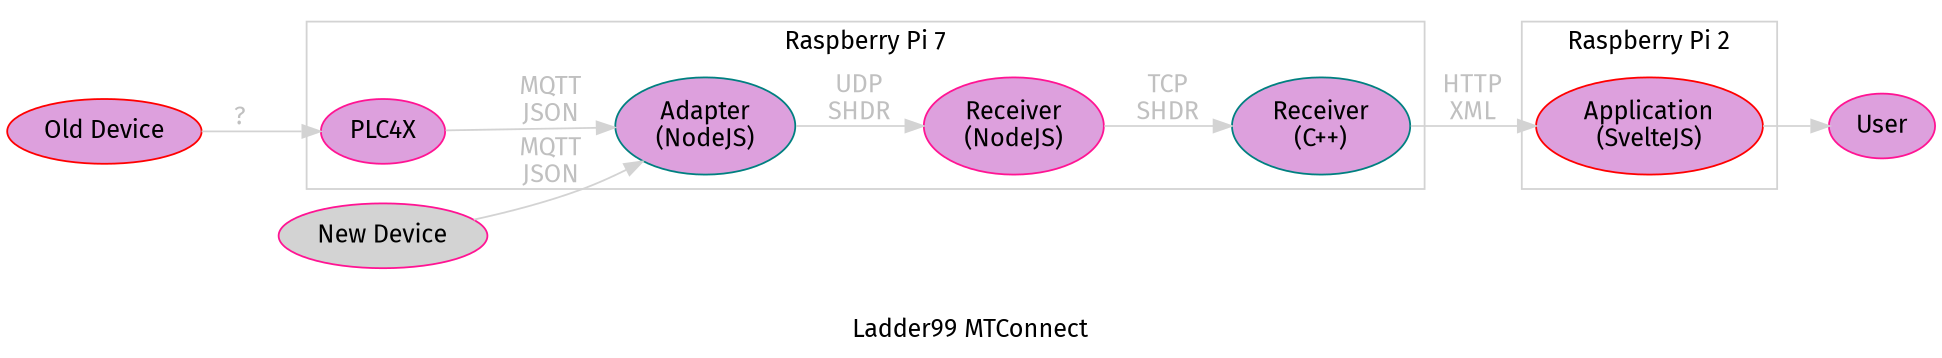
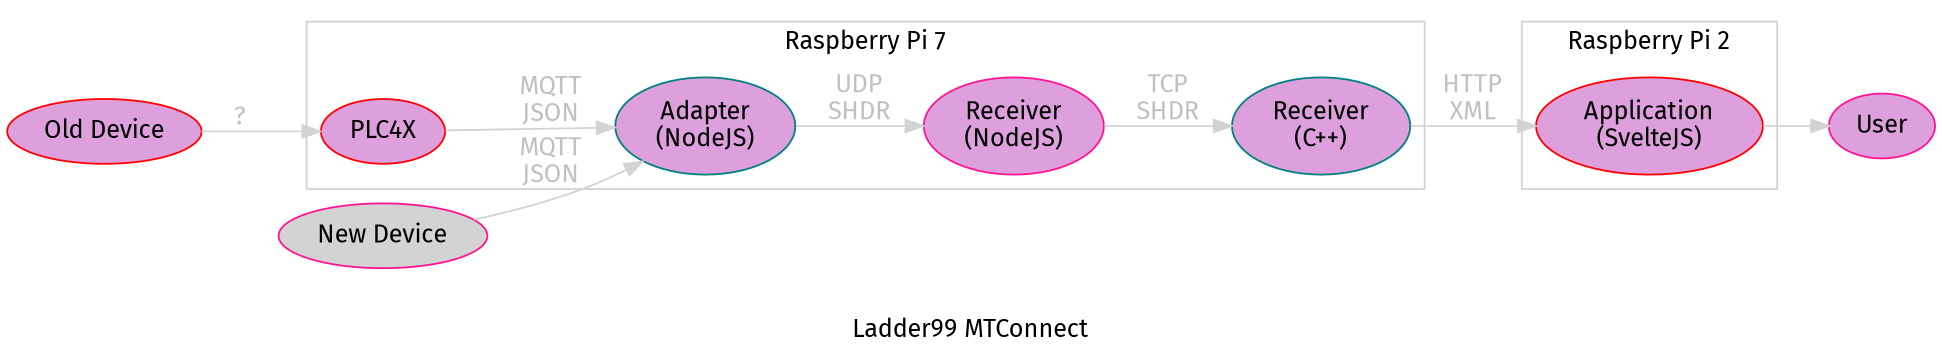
(383, 131) -> (383, 131)
